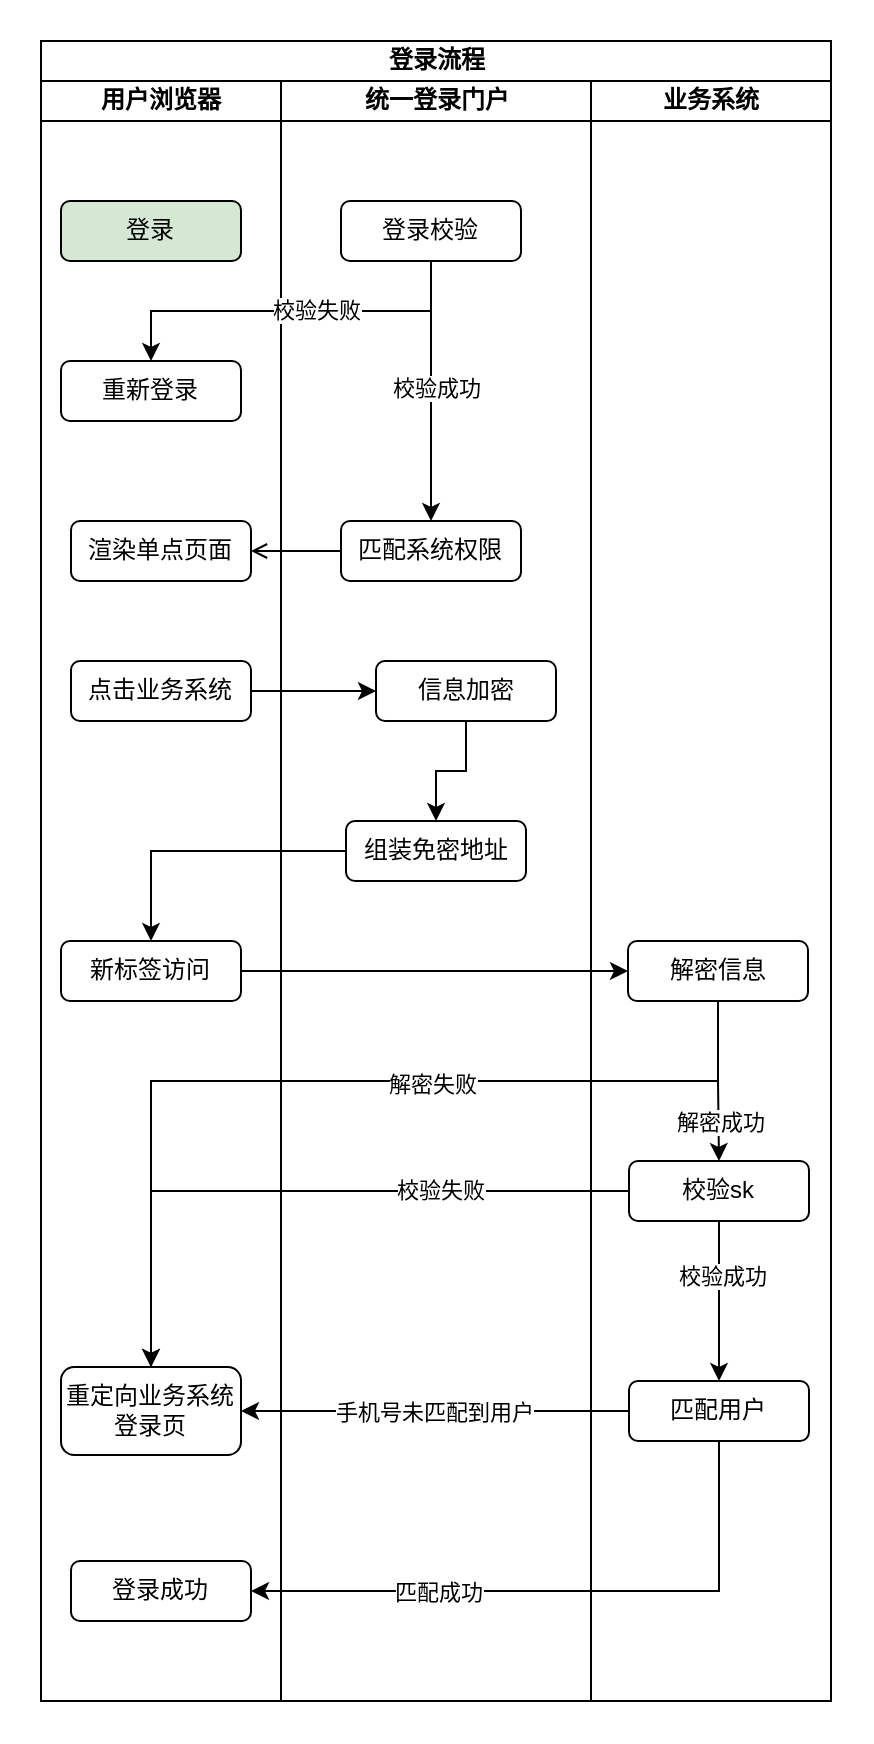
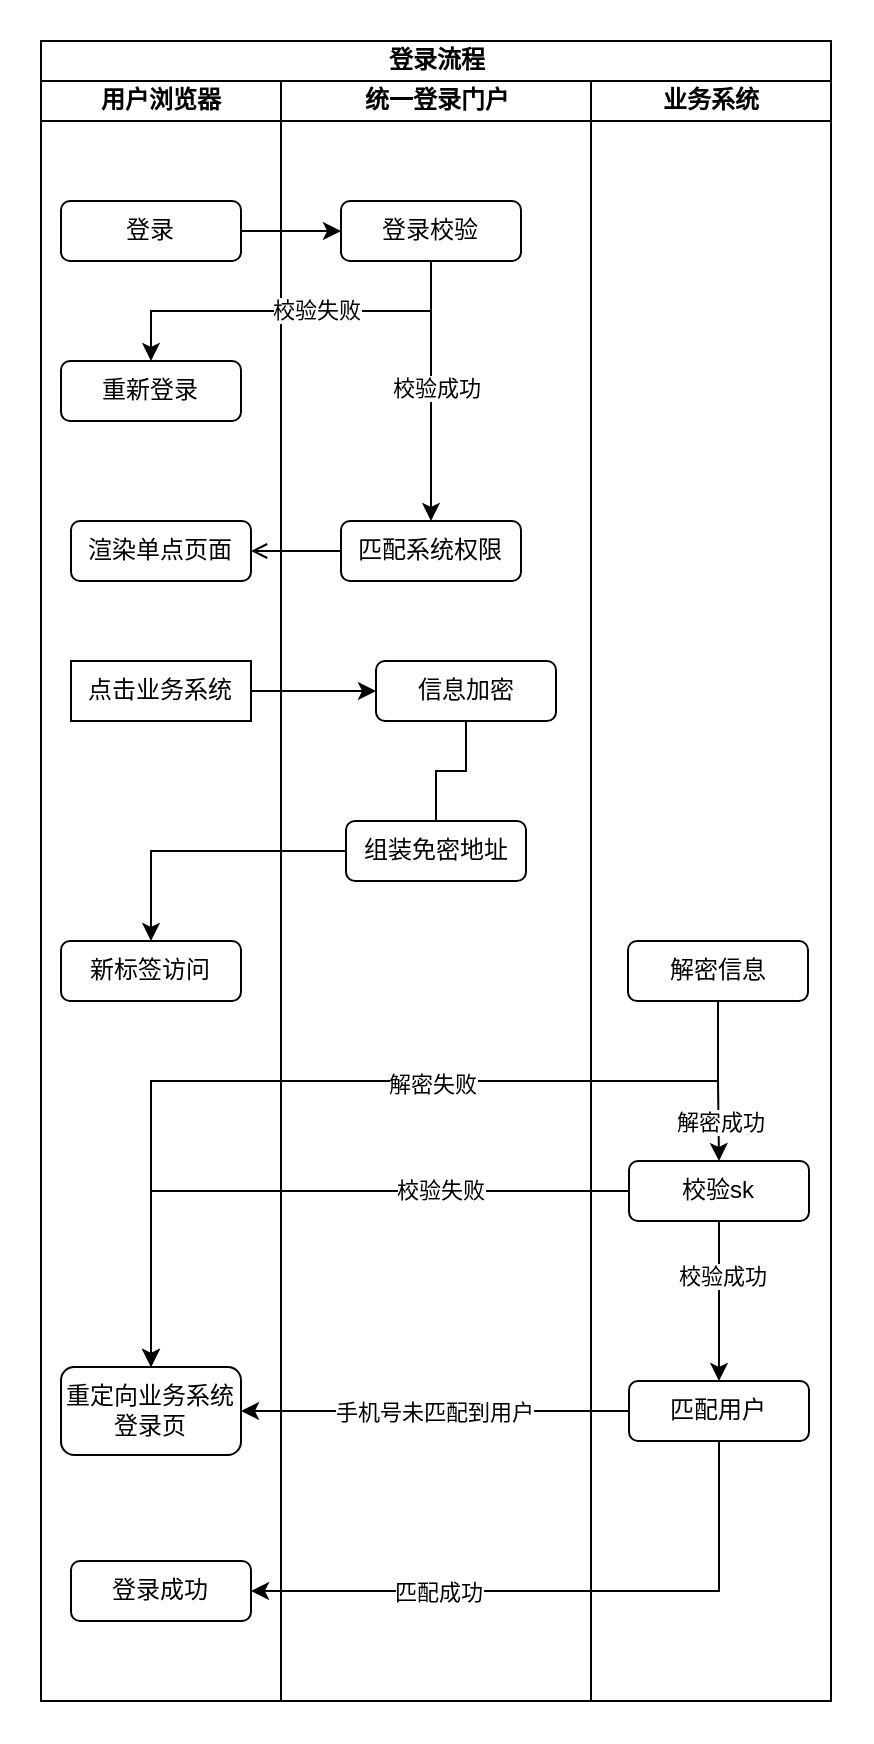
(151, 231) -> (151, 231)
none -> (306, 231)
(161, 691) -> (161, 691)
(436, 806) -> (436, 811)
(436, 971) -> none
